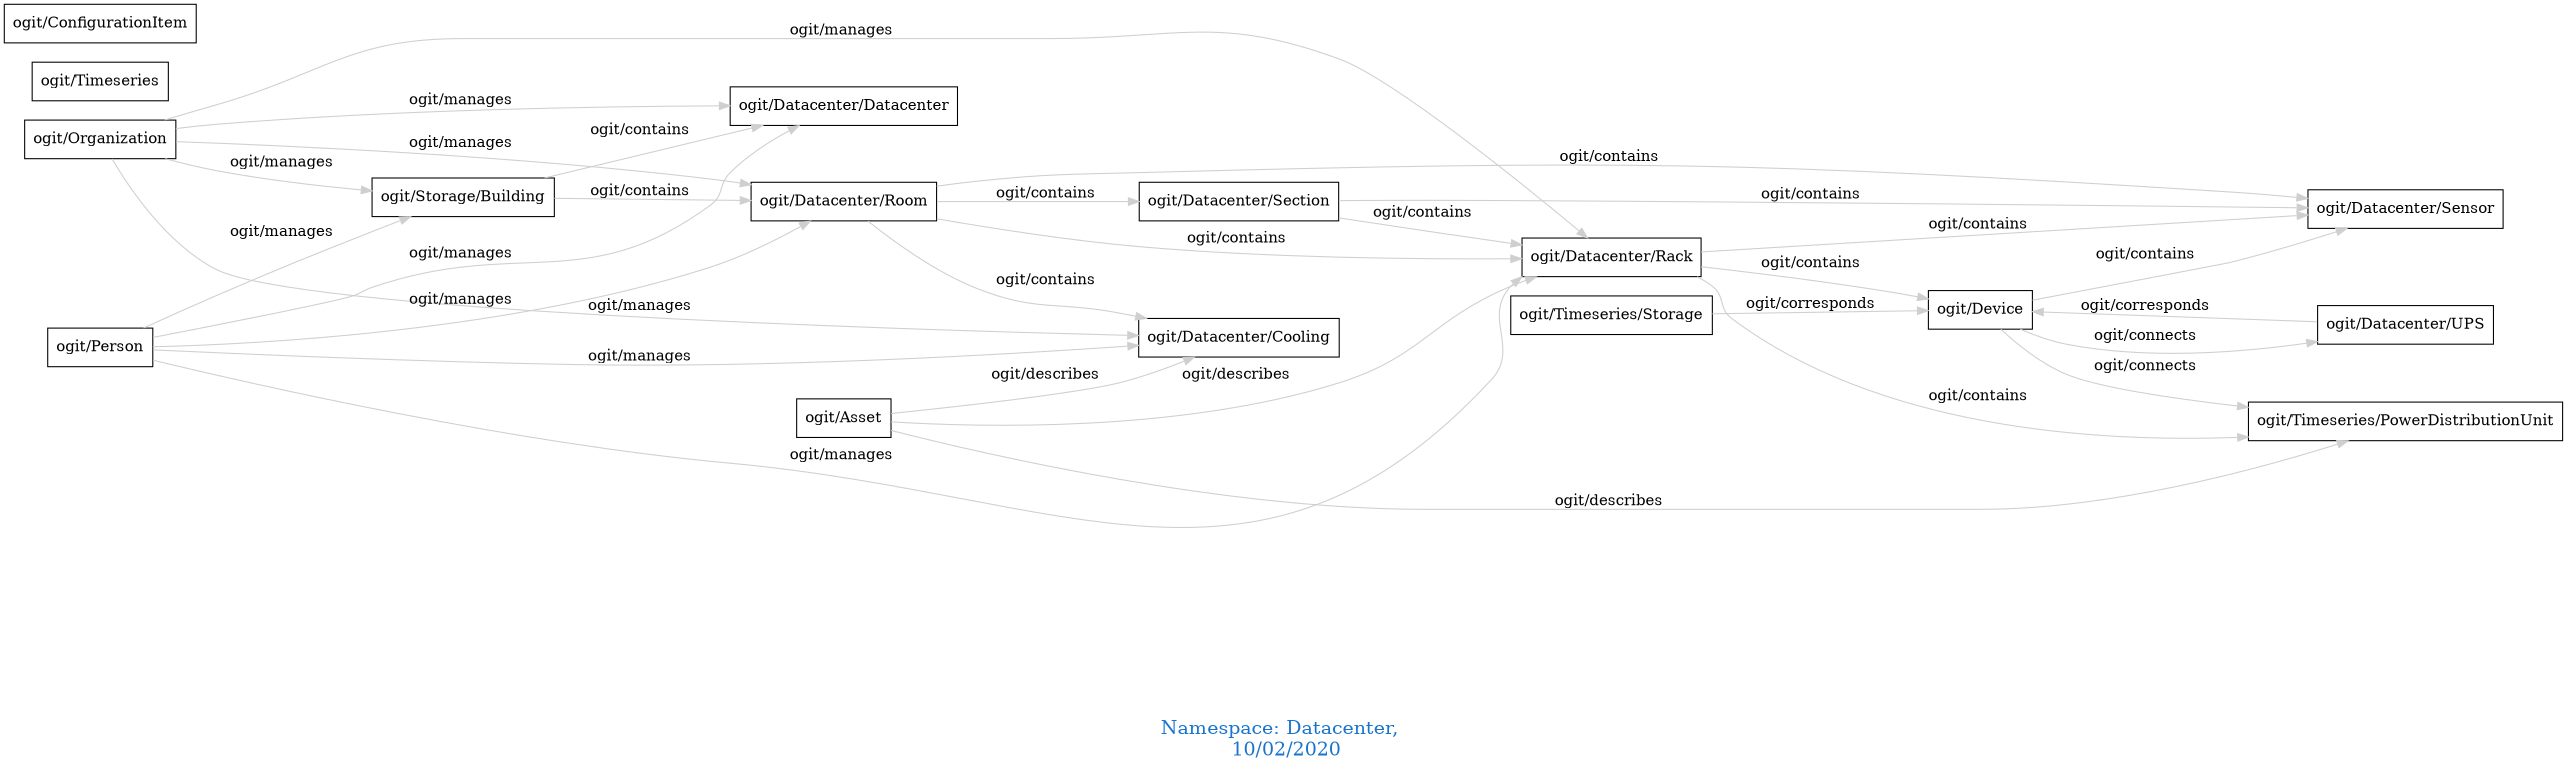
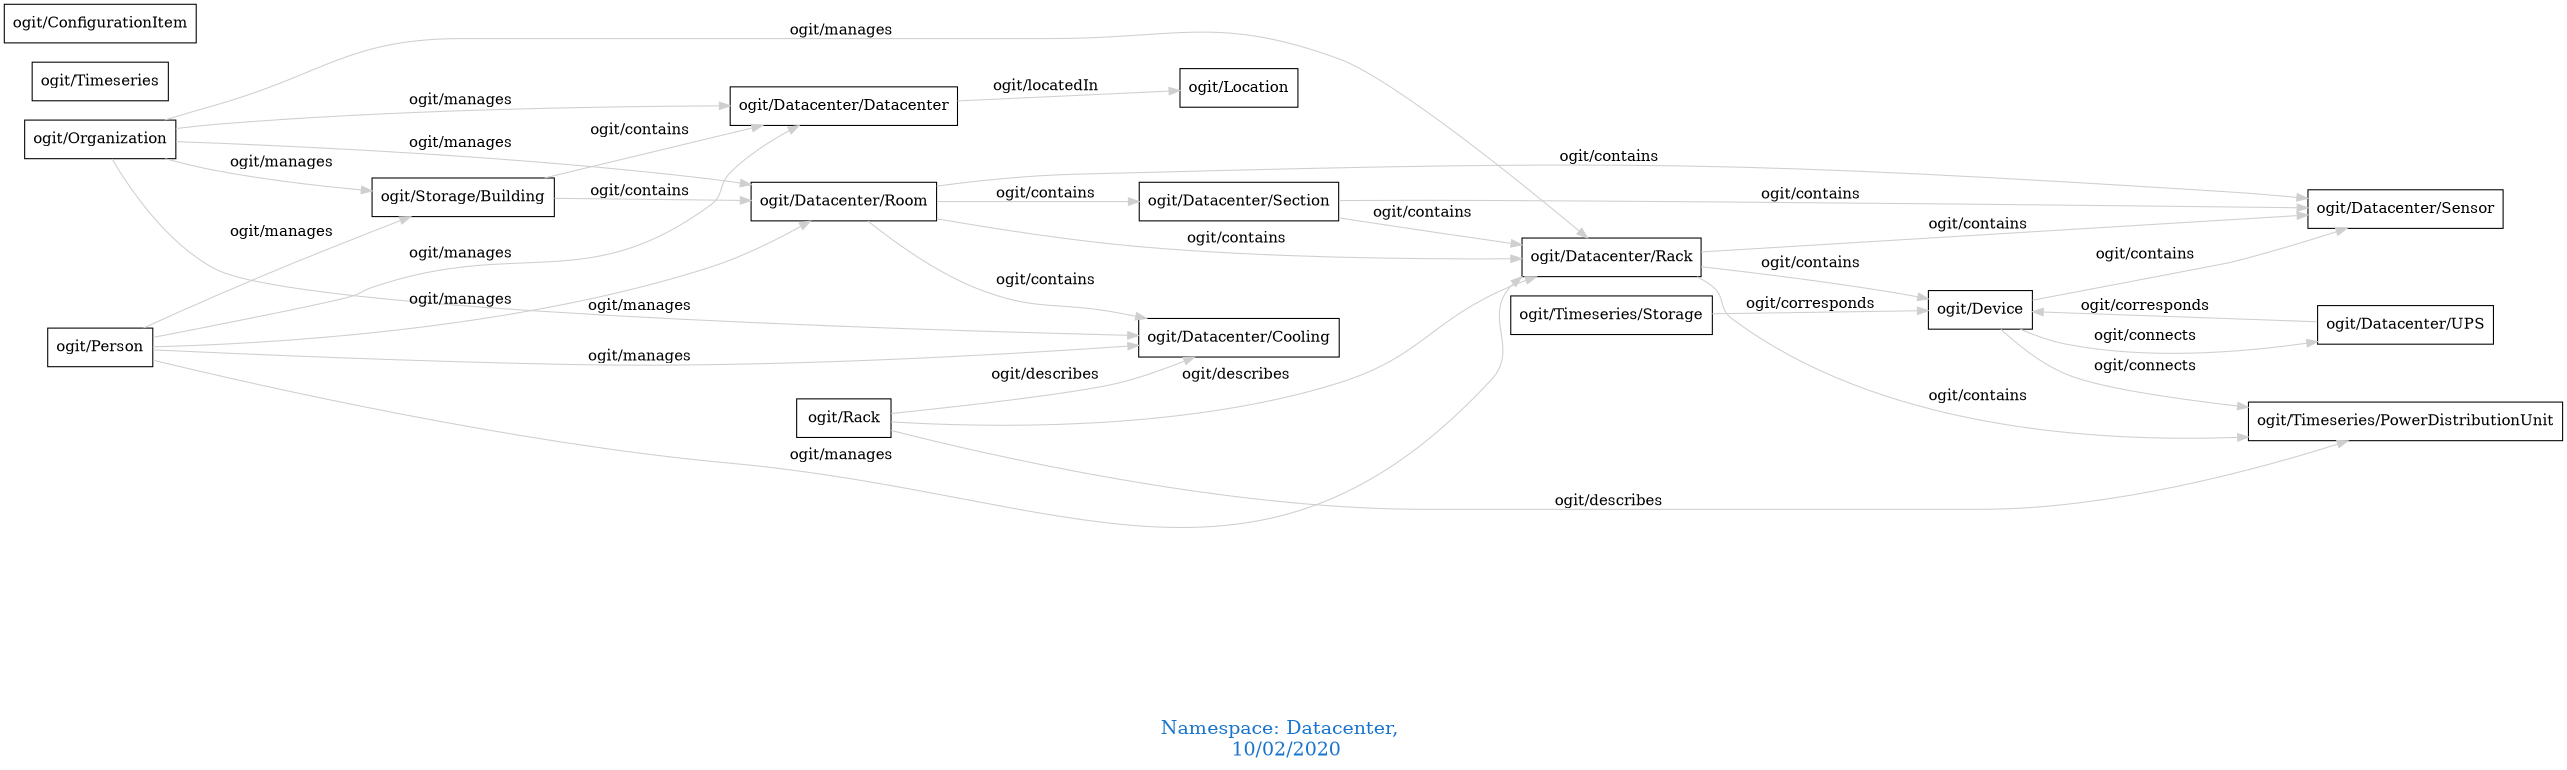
none -> (1239, 88)
(844, 418) -> (844, 418)
